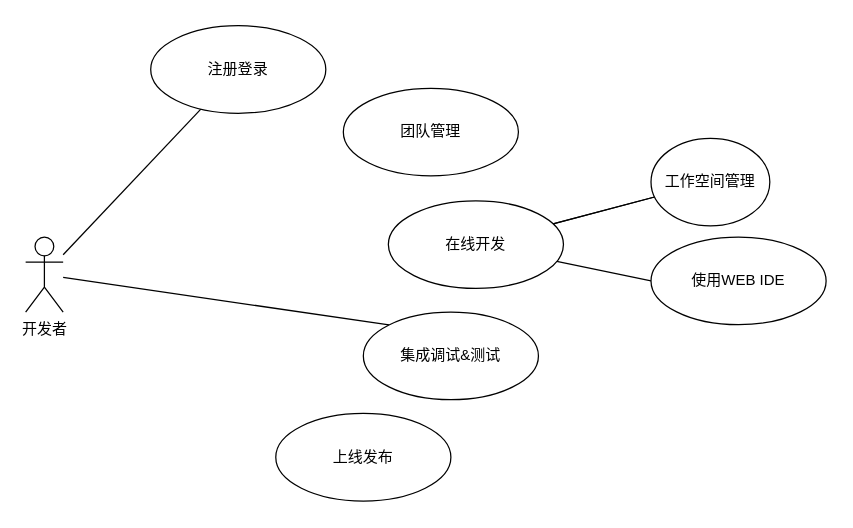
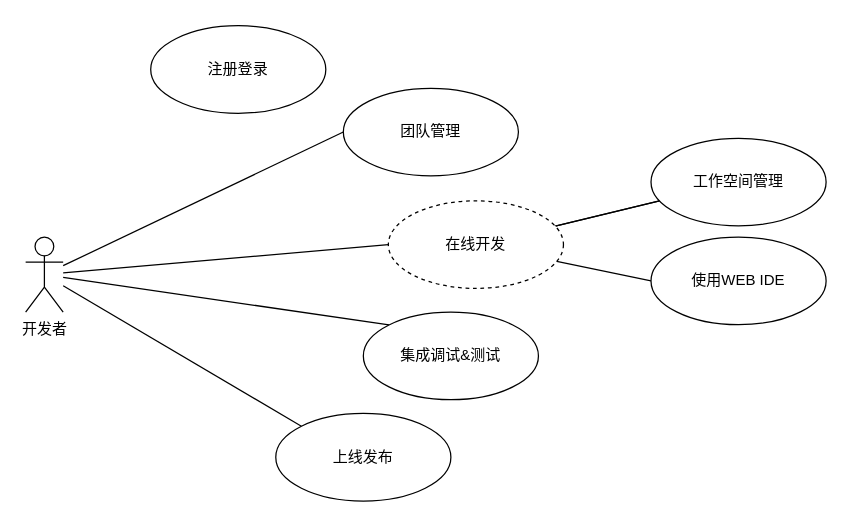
(132, 182) -> (226, 259)
(710, 182) -> (738, 182)
none -> (203, 199)
(476, 244) -> (476, 244)
none -> (182, 356)
